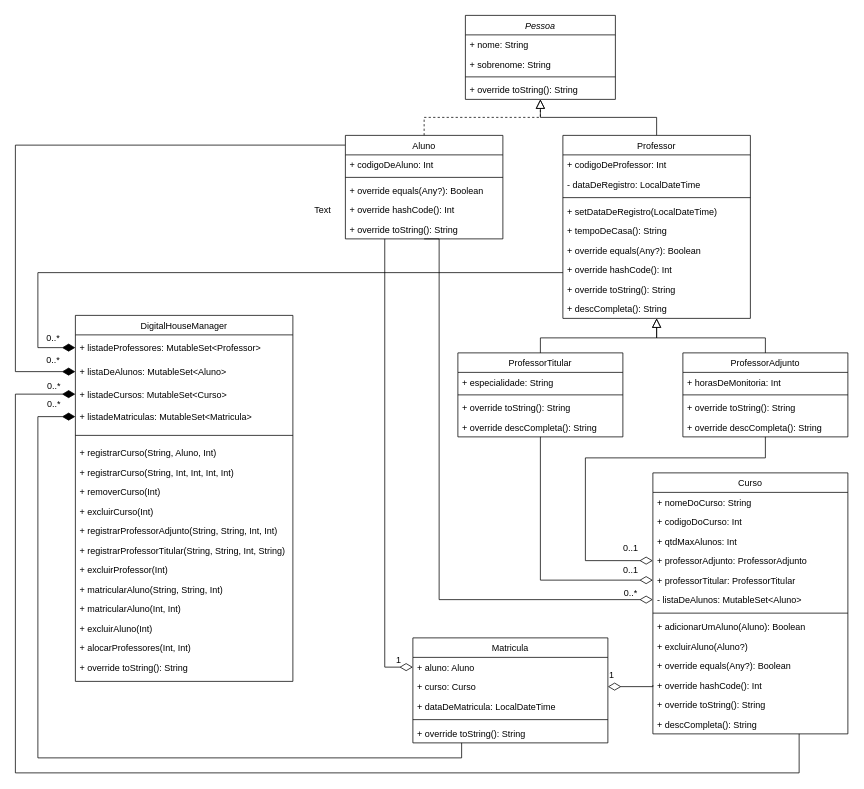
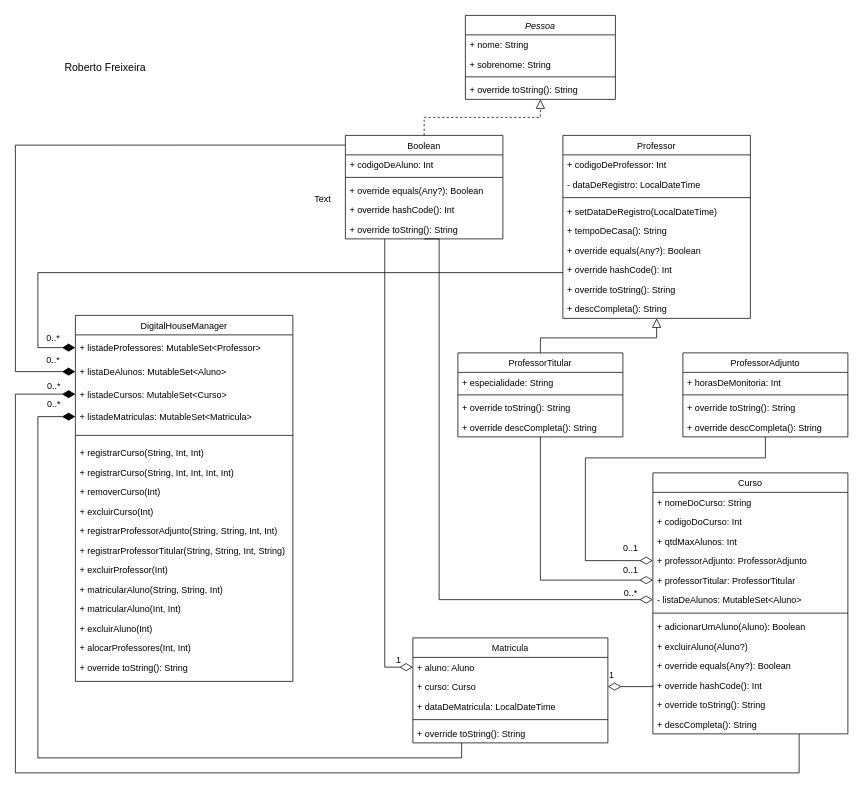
none -> (105, 68)
(609, 117) -> none
(424, 146) -> (424, 146)
(323, 210) -> (323, 199)
(719, 338) -> none
(161, 453) -> (157, 453)
